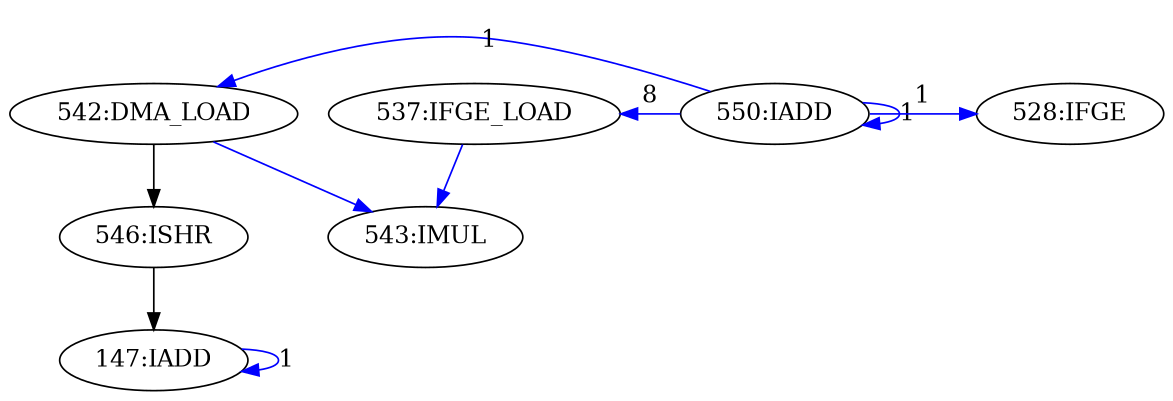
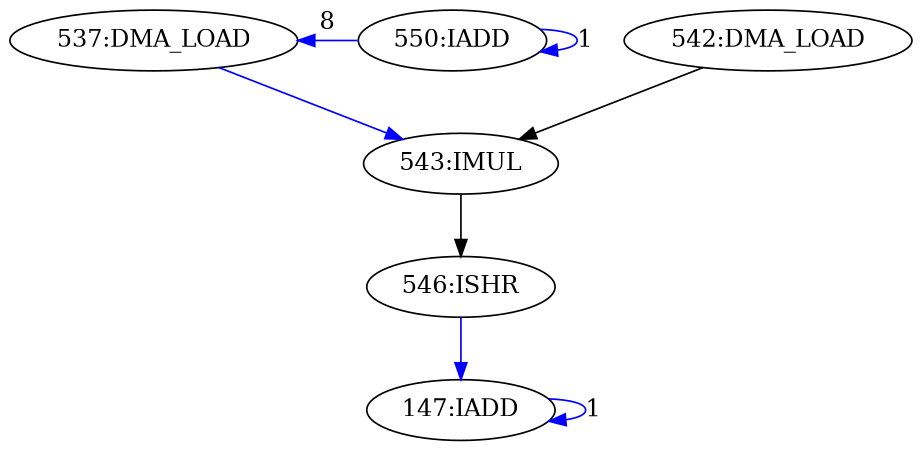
(473, 38) -> none
(474, 114) -> (154, 40)
(1070, 114) -> none
(154, 167) -> (461, 217)
(285, 173) -> (619, 100)
(154, 290) -> (461, 340)
